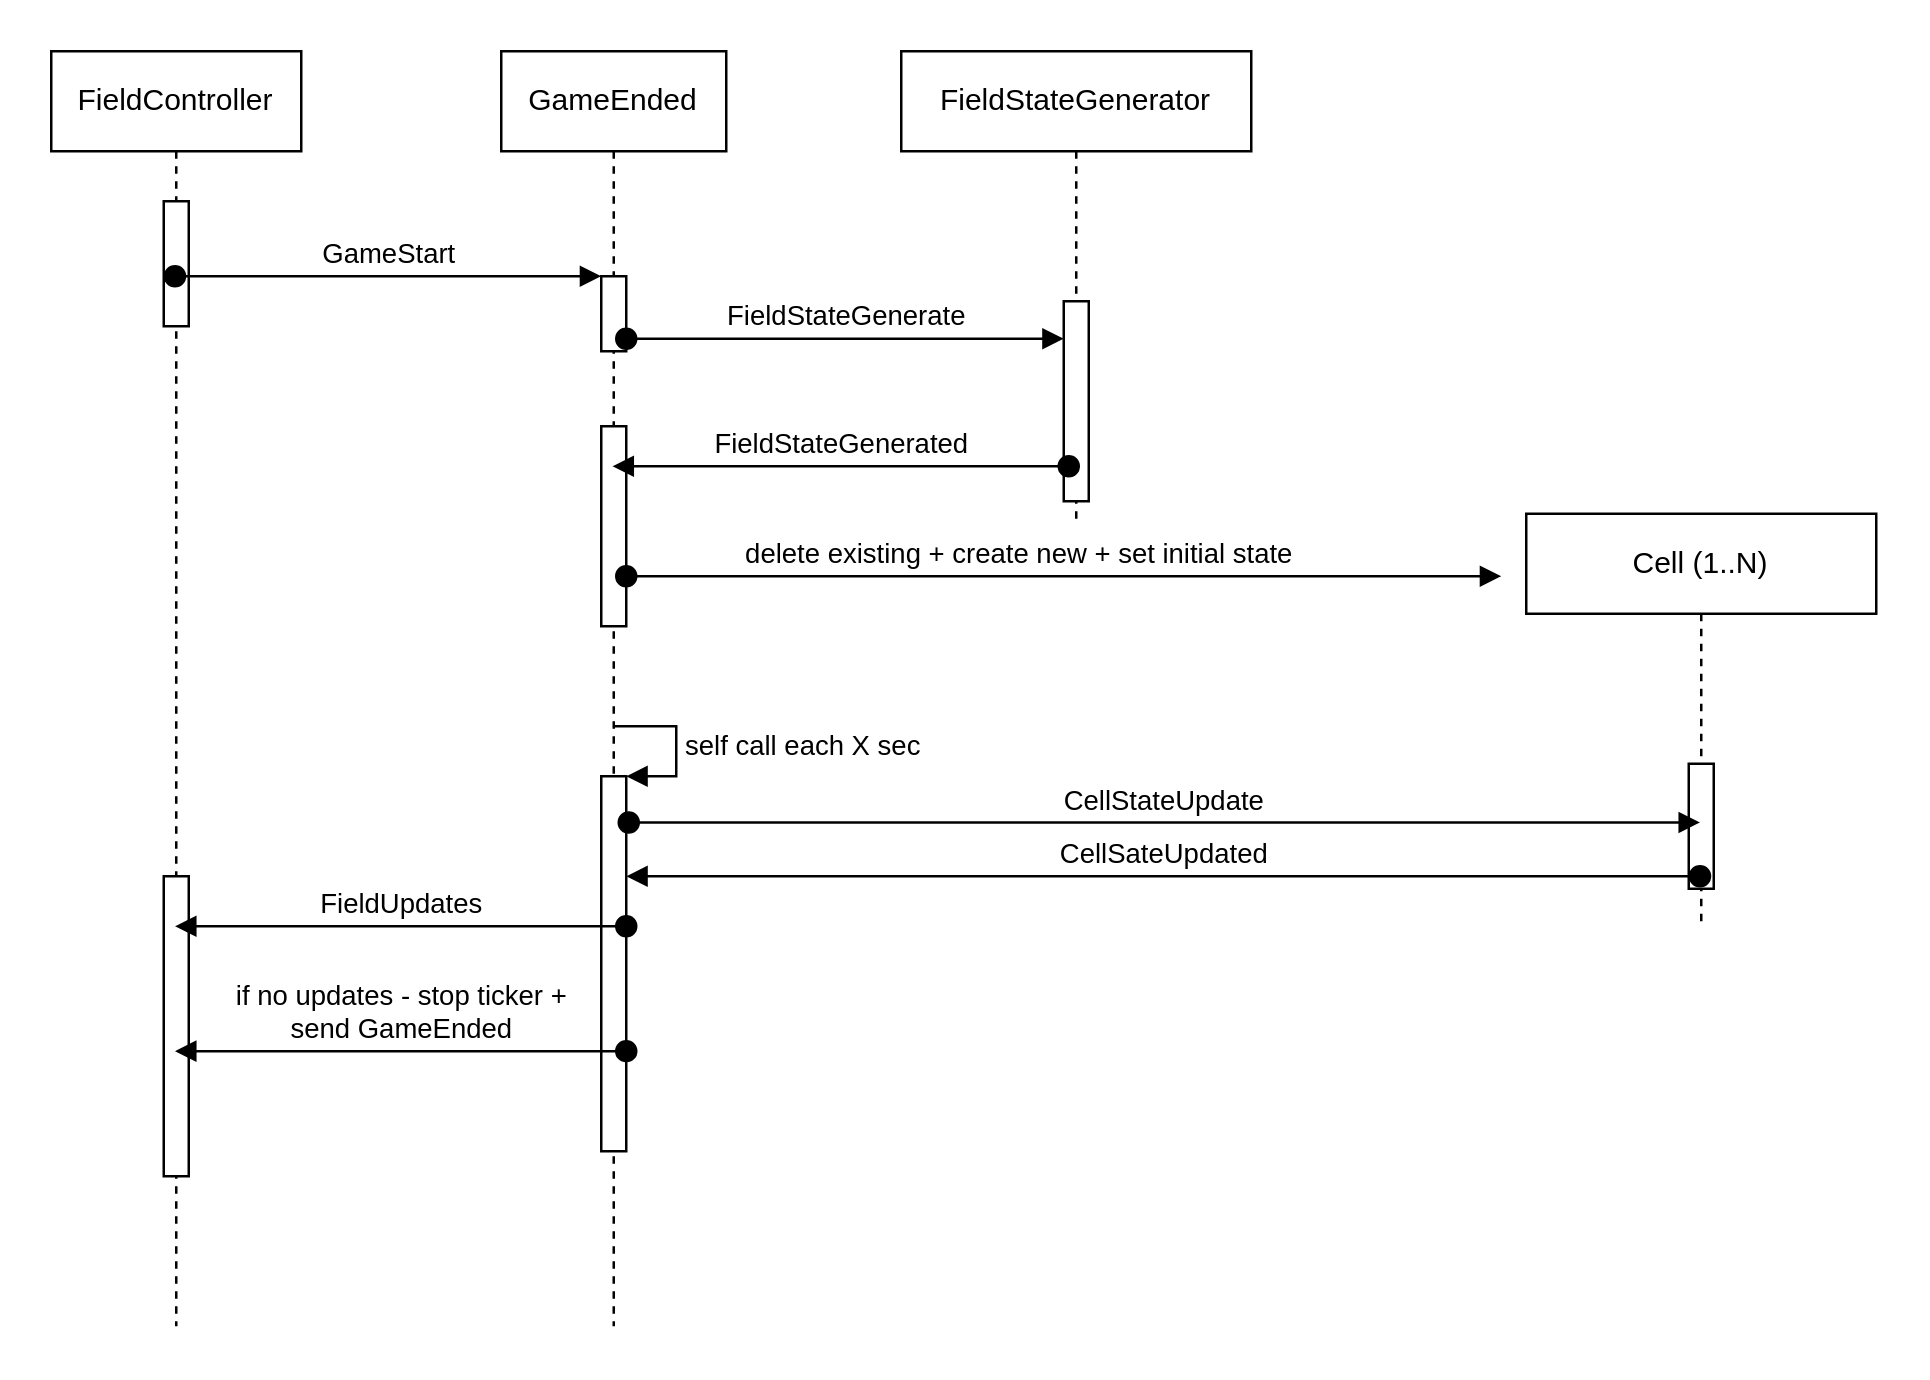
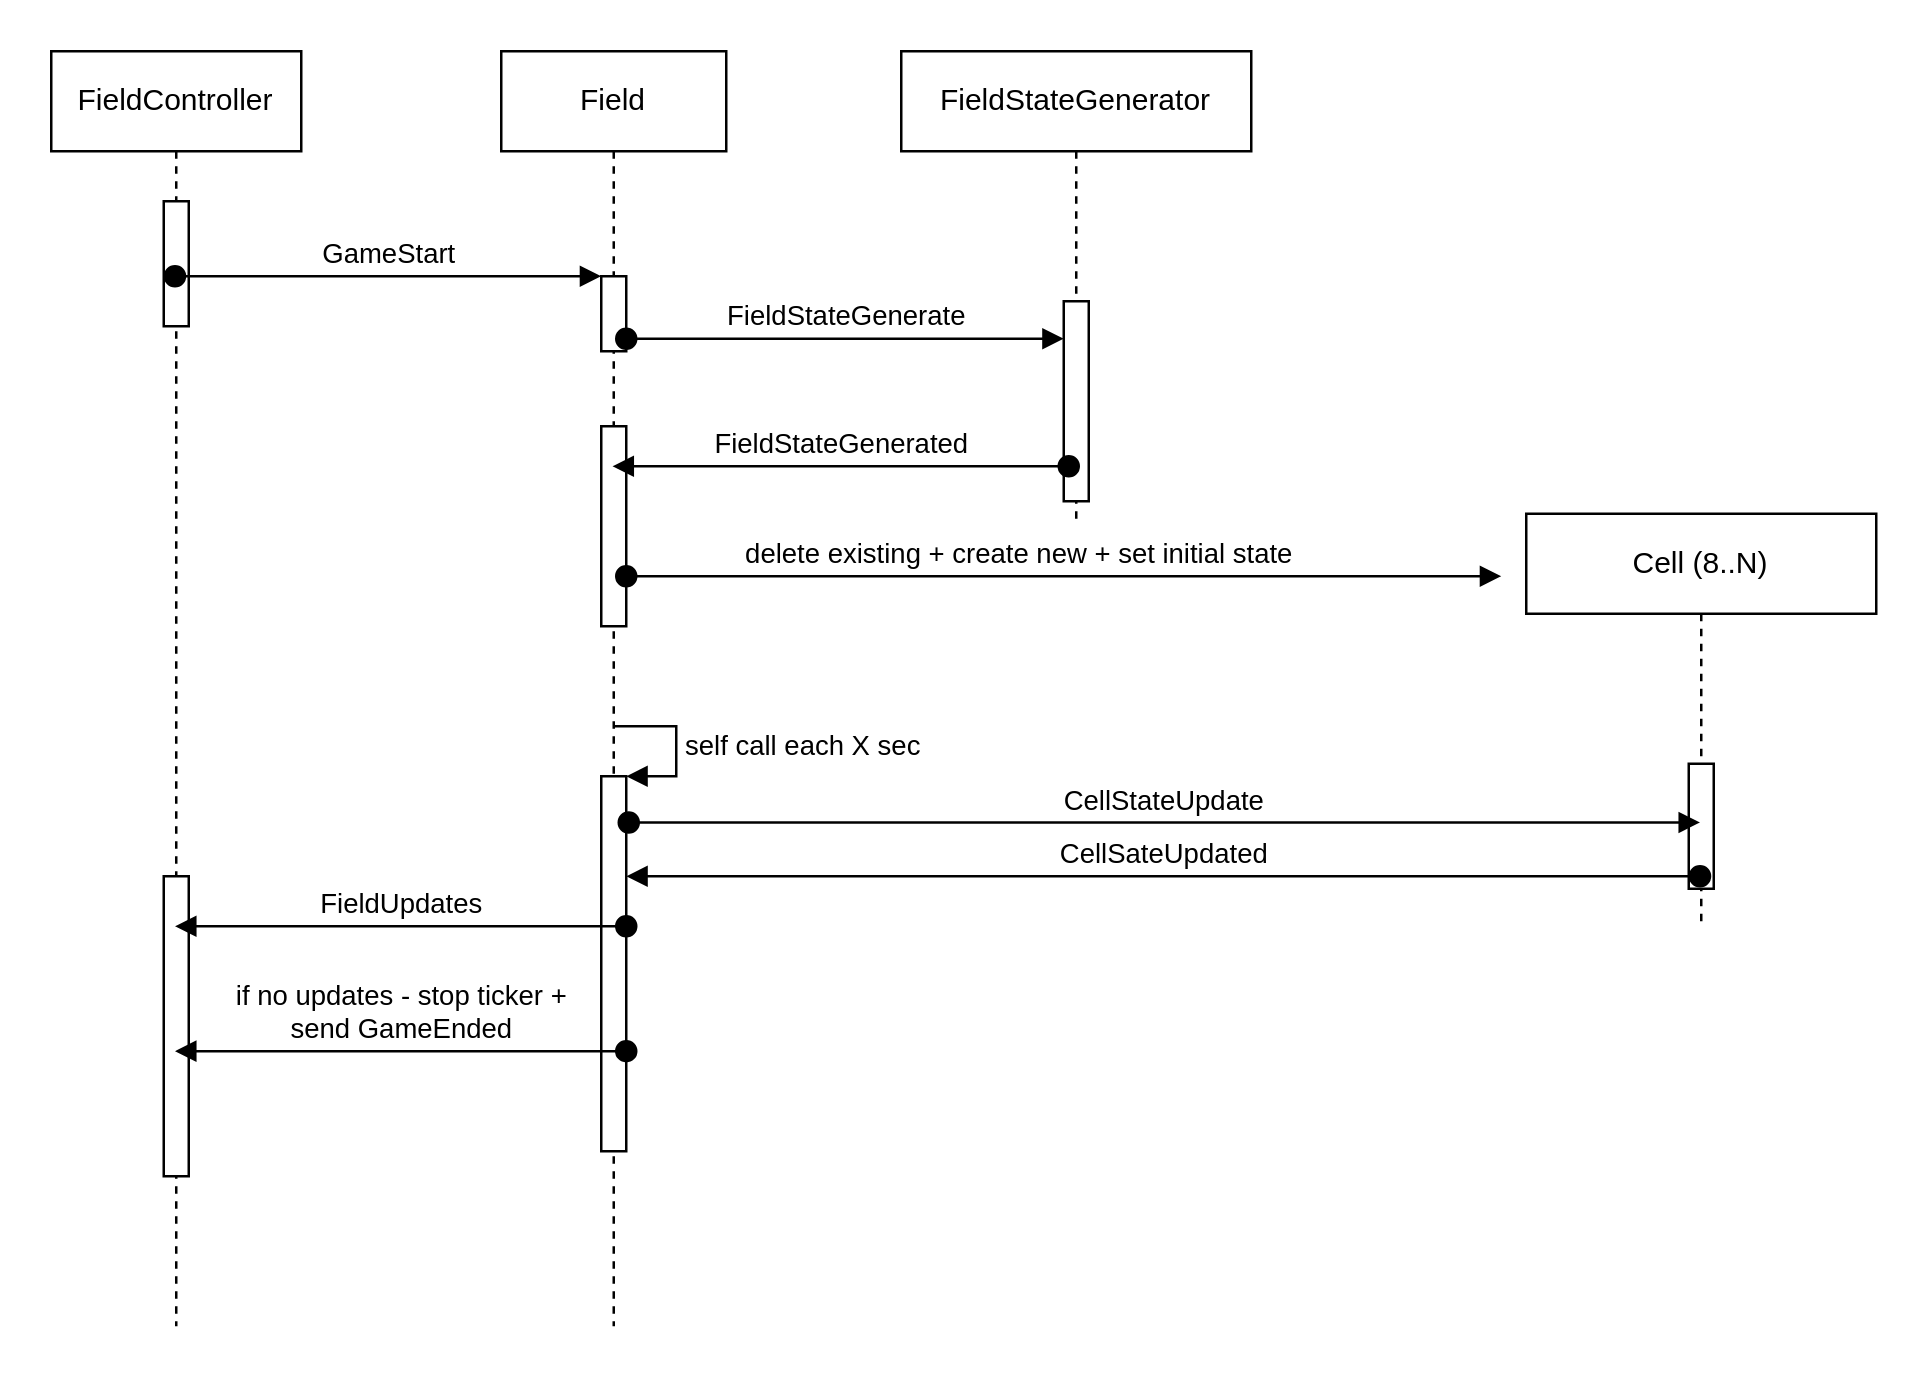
(614, 101) -> (614, 101)
(1701, 564) -> (1701, 564)
